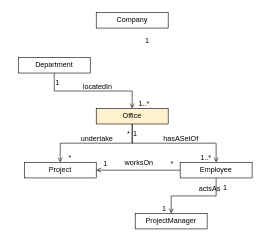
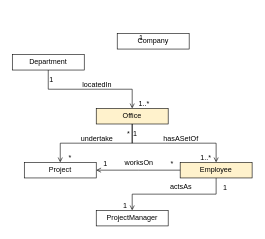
(132, 20) -> (153, 41)
(54, 65) -> (48, 62)
(216, 170) -> (216, 170)
(171, 221) -> (132, 218)
